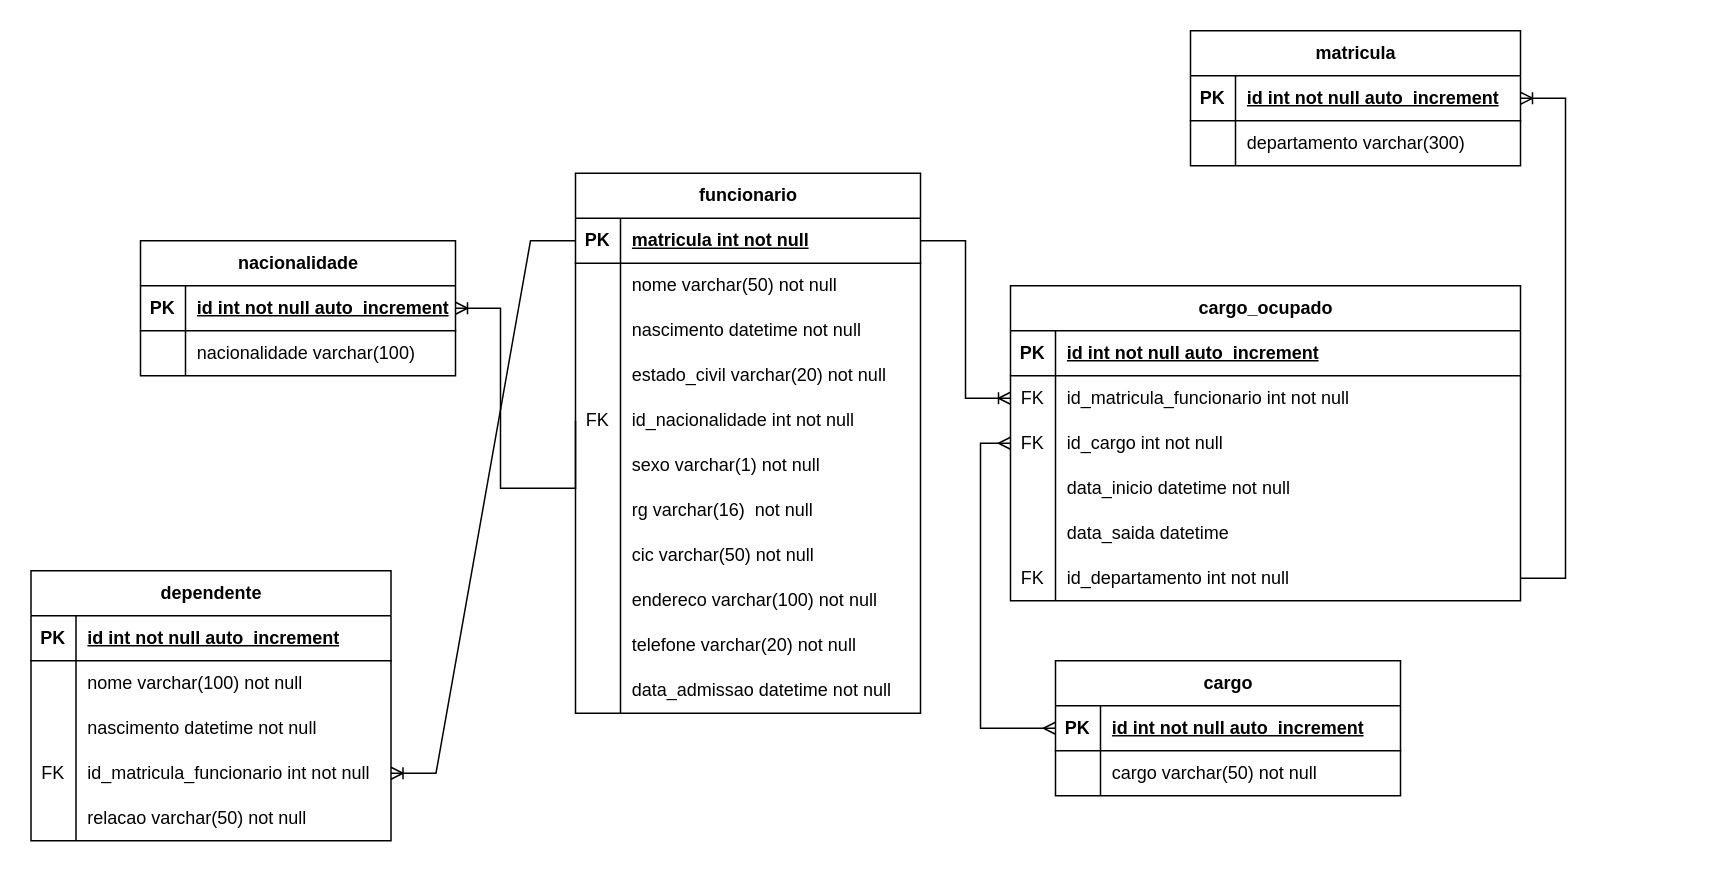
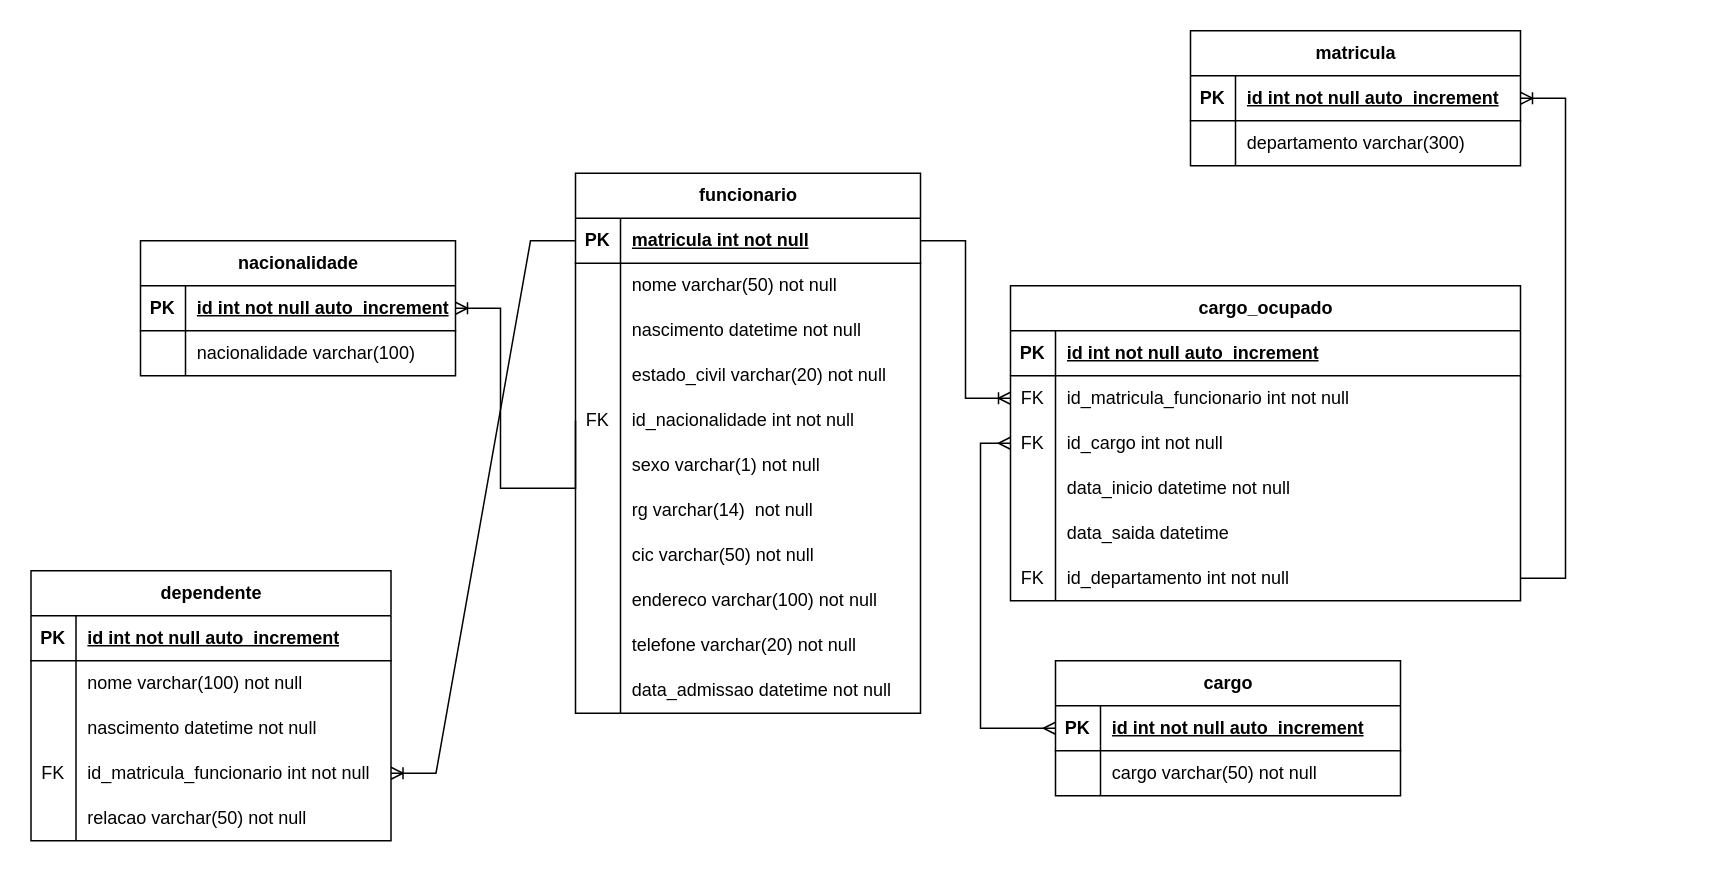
(742, 511) -> (742, 511)
